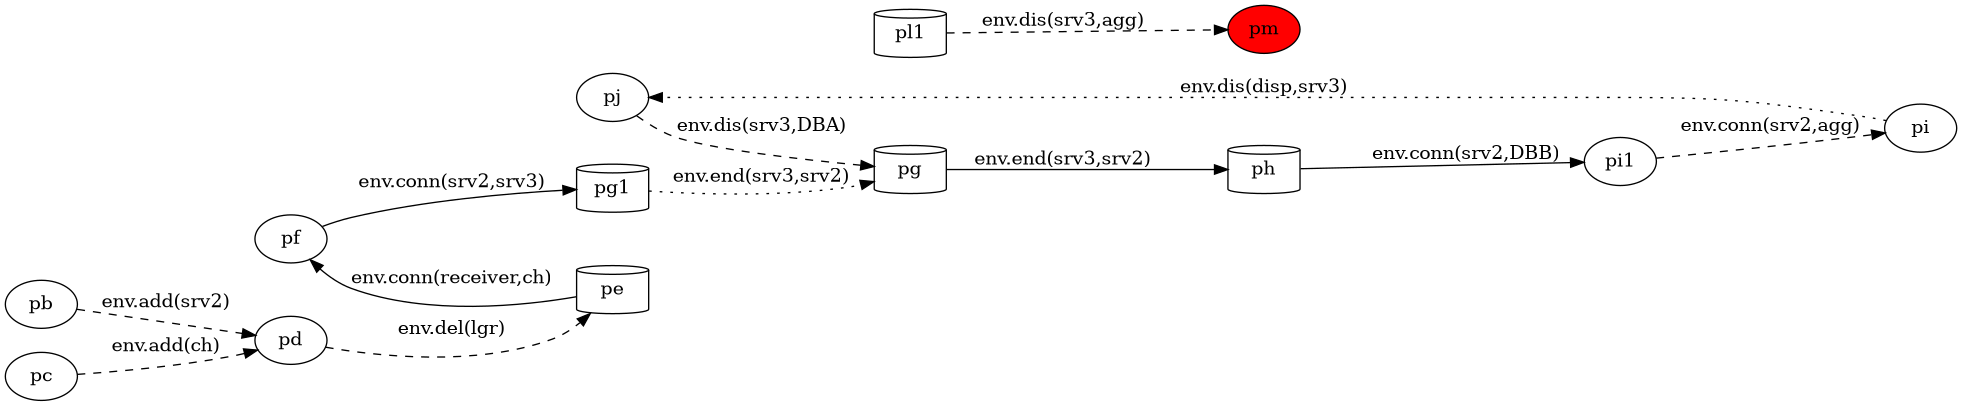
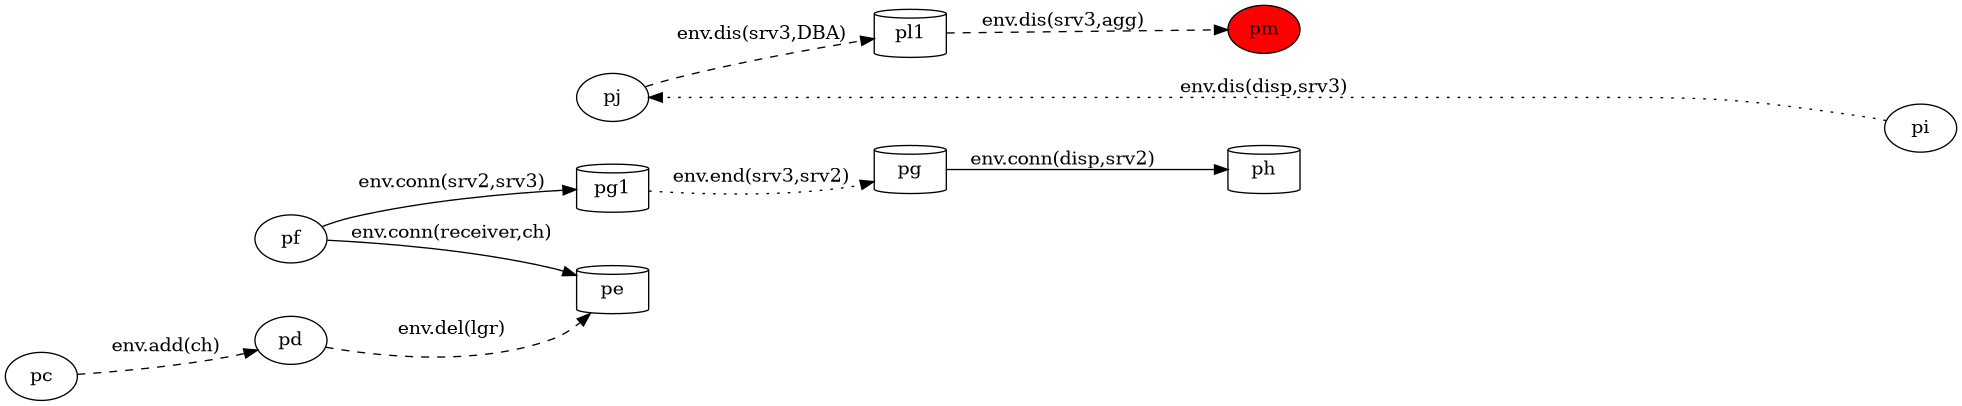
(746, 152) -> (753, 61)
(1063, 159) -> (1063, 159)
(1620, 162) -> none
(41, 304) -> none
(445, 306) -> (446, 250)
